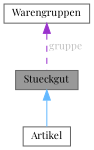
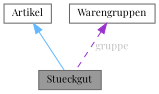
(47, 114) -> (52, 51)
